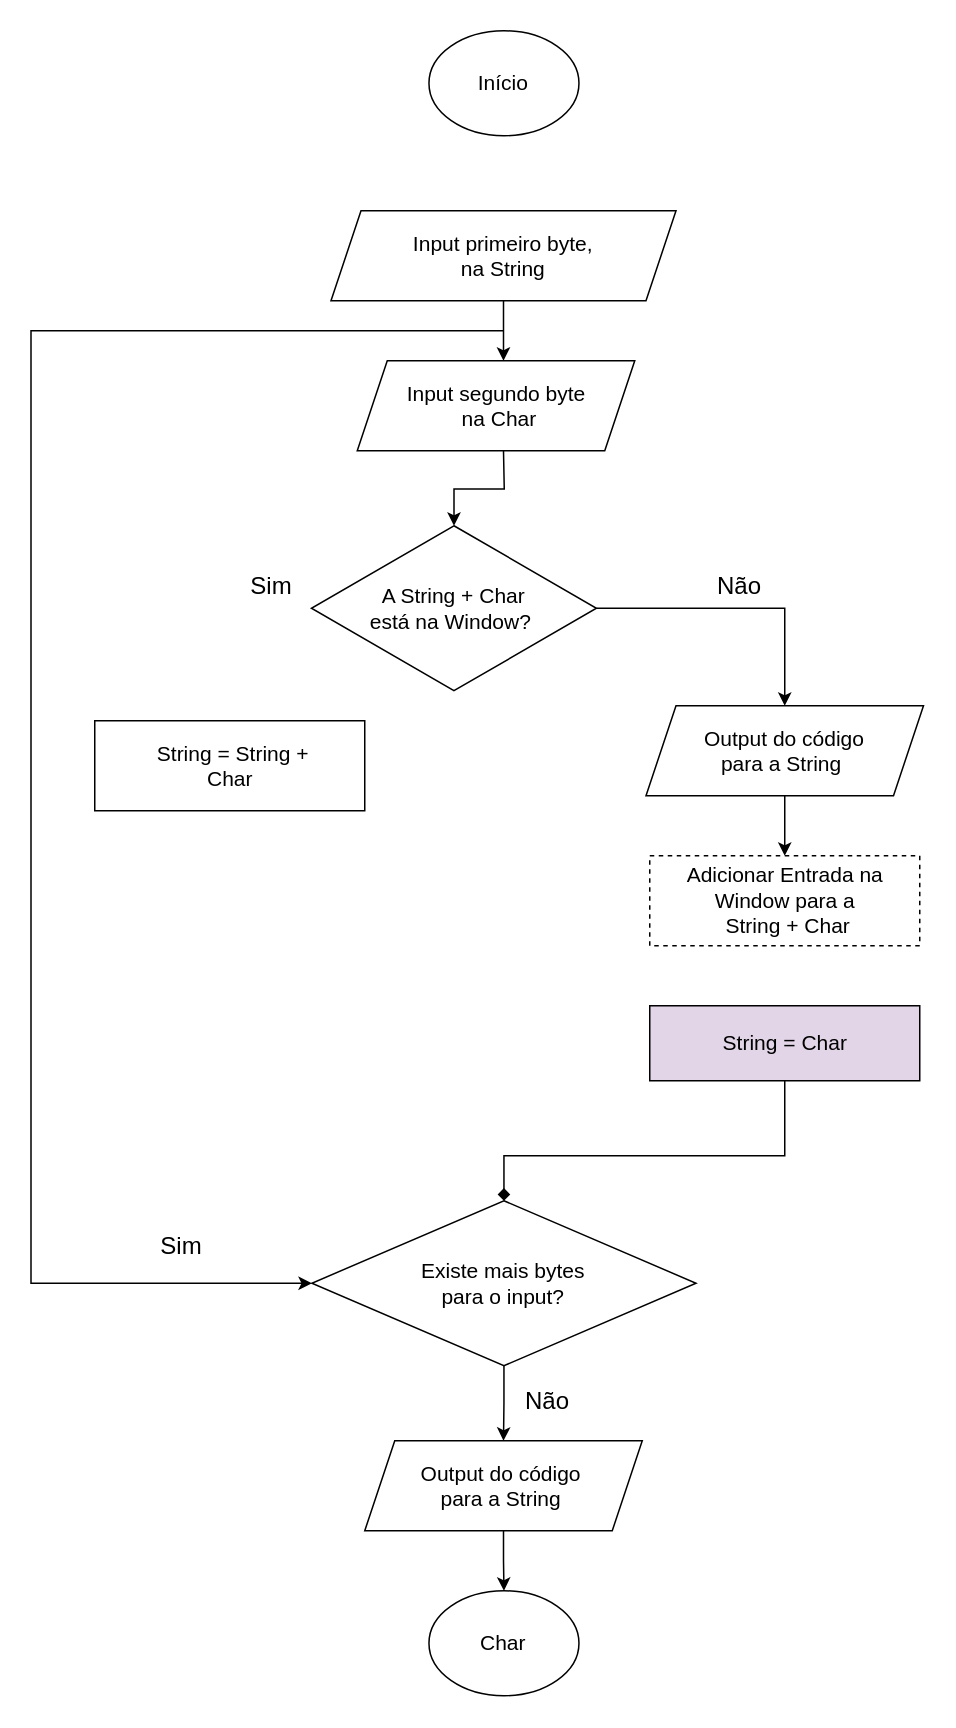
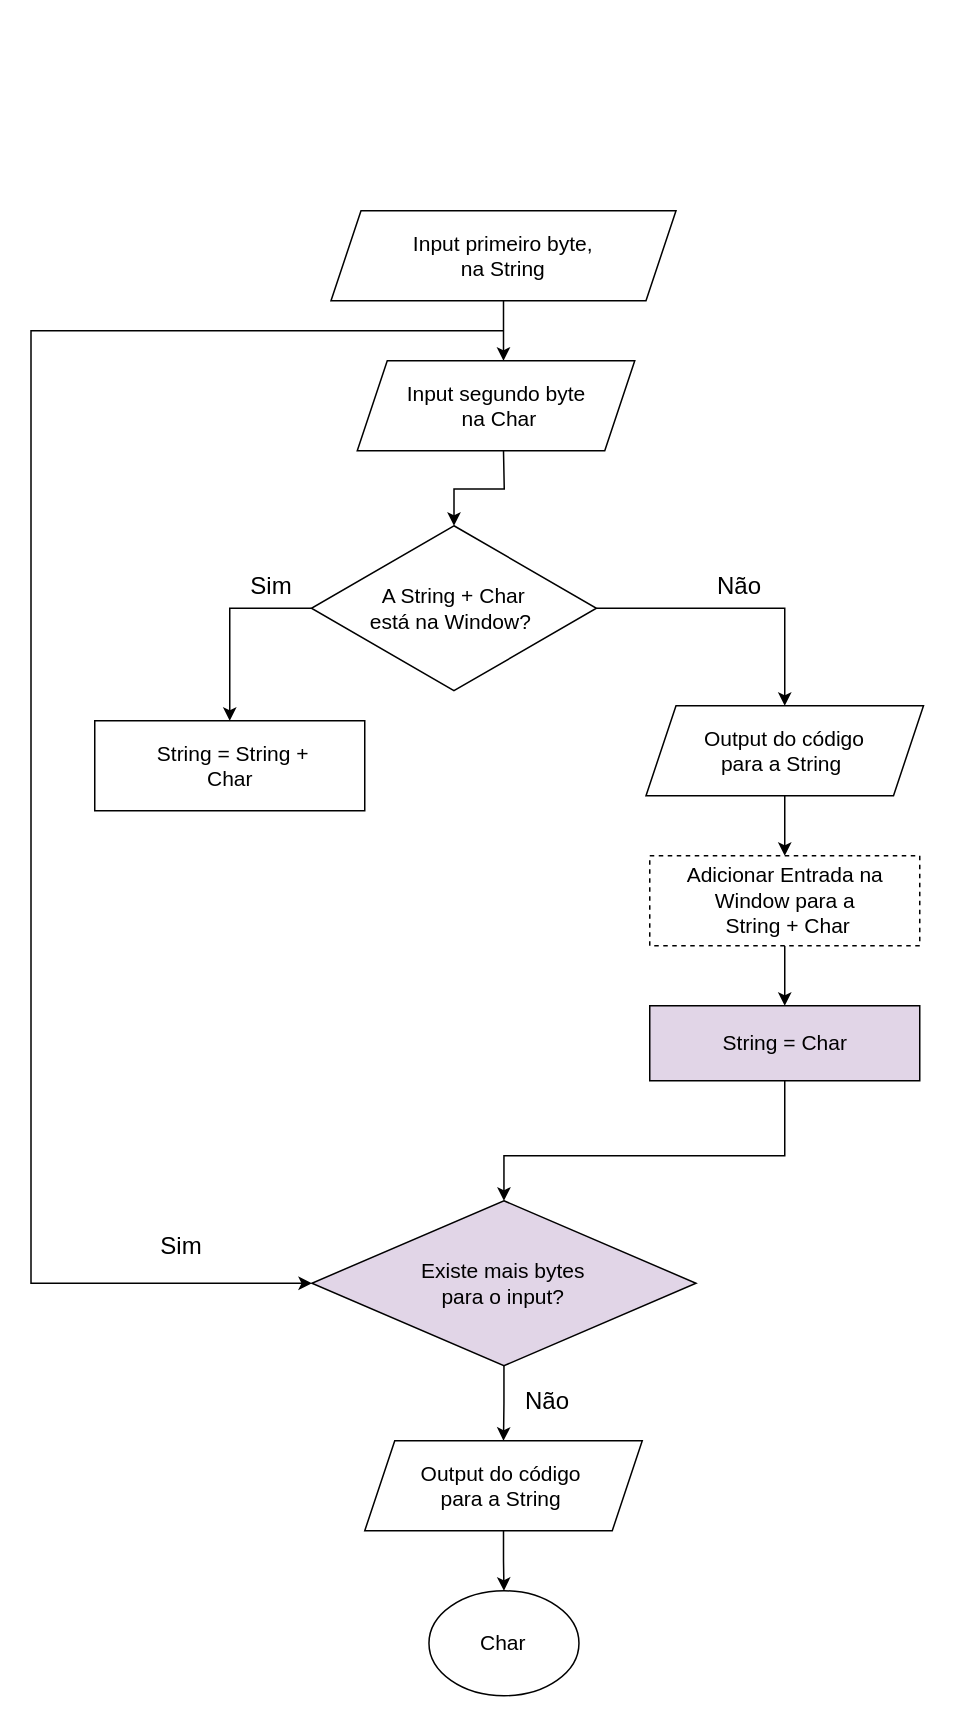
(504, 83) -> none
none -> (230, 618)
none -> (785, 971)
(504, 1188) -> (504, 1189)
(504, 1283) -> (504, 1283)
